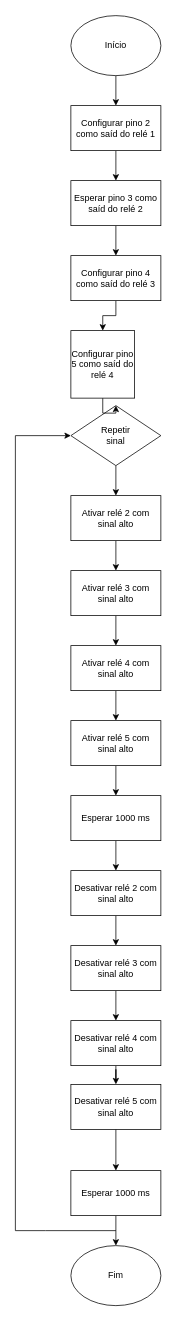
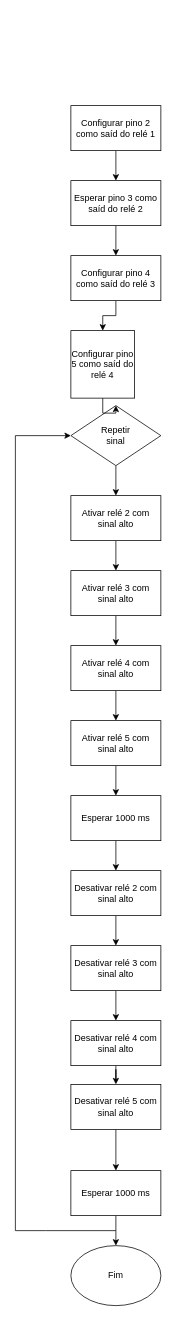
(116, 45) -> none
(116, 99) -> none
